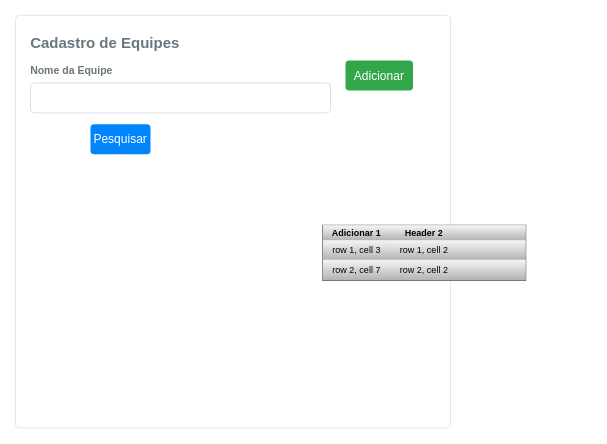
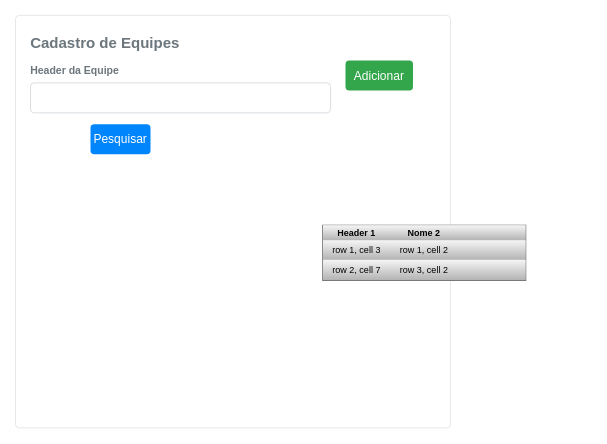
(82, 47) -> (82, 47)
(357, 233) -> (357, 233)
(424, 233) -> (424, 233)
(424, 270) -> (424, 270)
